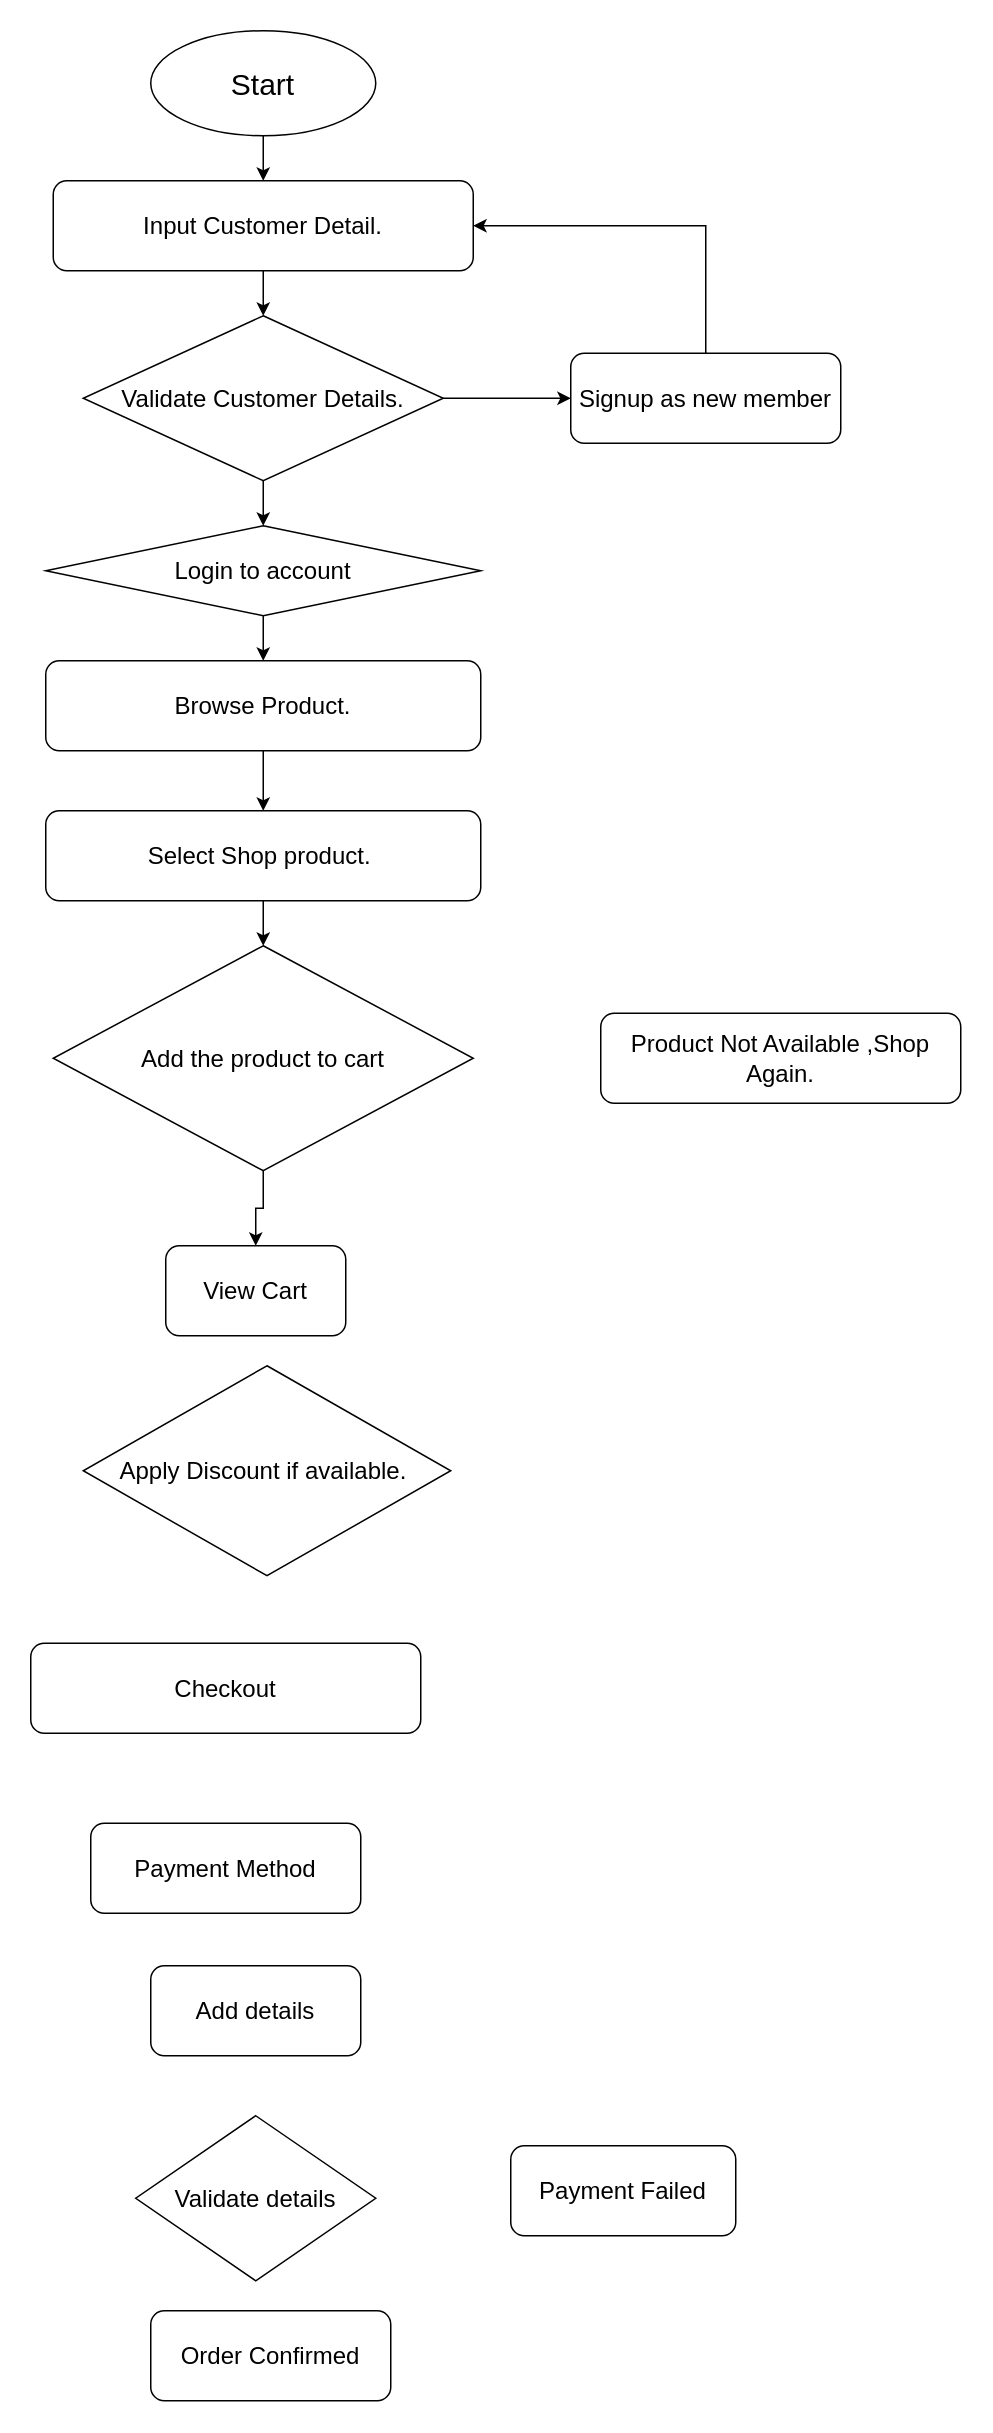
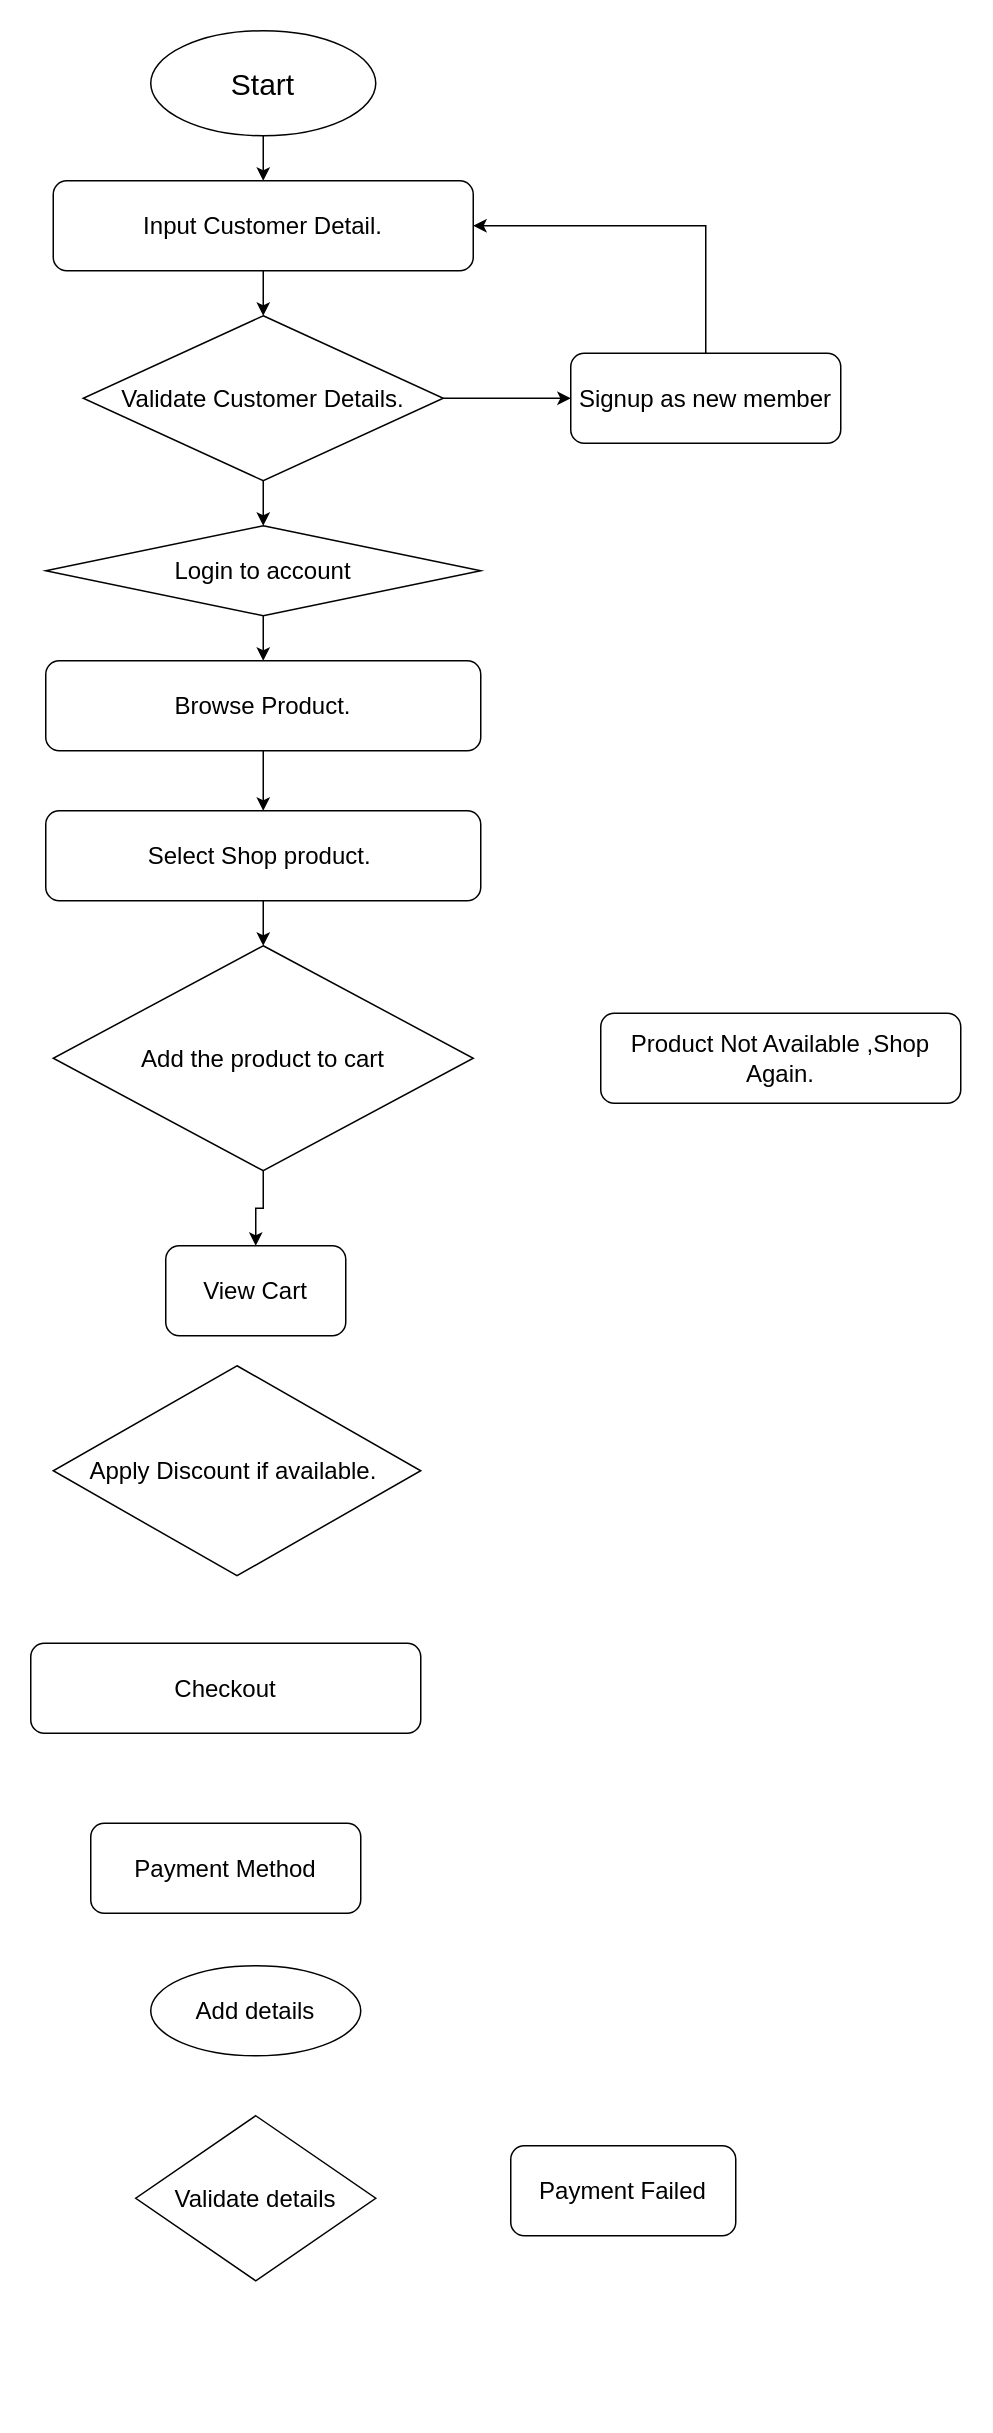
(267, 1471) -> (237, 1471)
(256, 2011) -> (256, 2011)
(271, 2356) -> none
